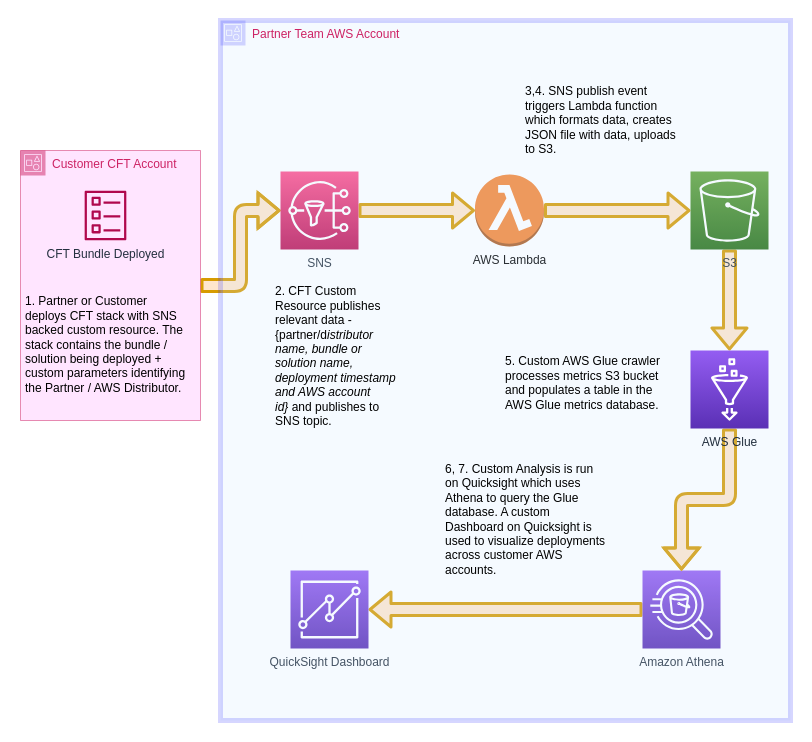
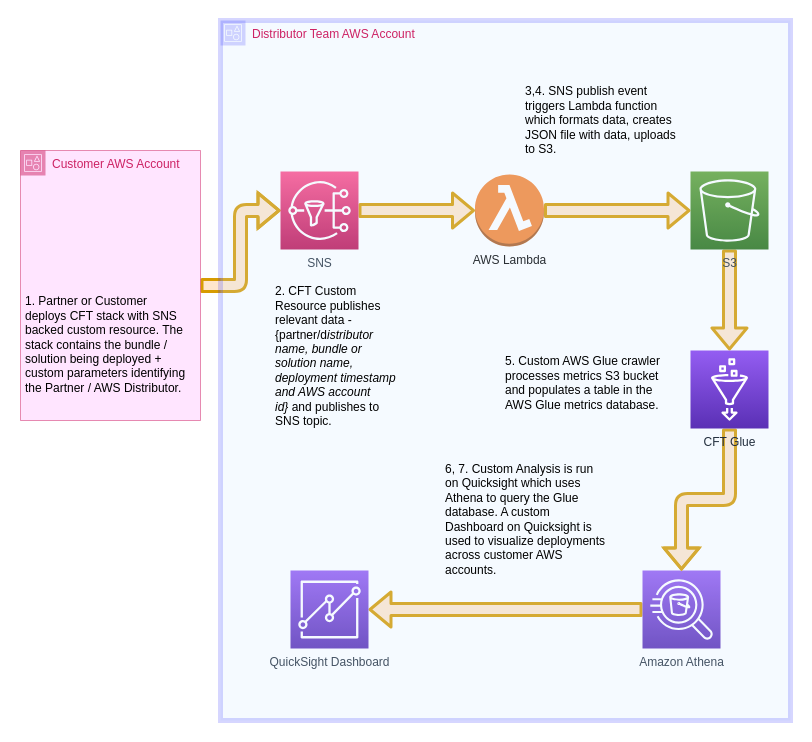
(328, 35) -> (339, 35)
(117, 165) -> (117, 165)
(105, 216) -> none
(730, 443) -> (730, 443)
